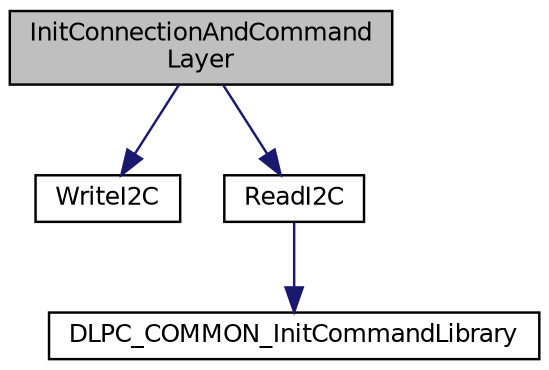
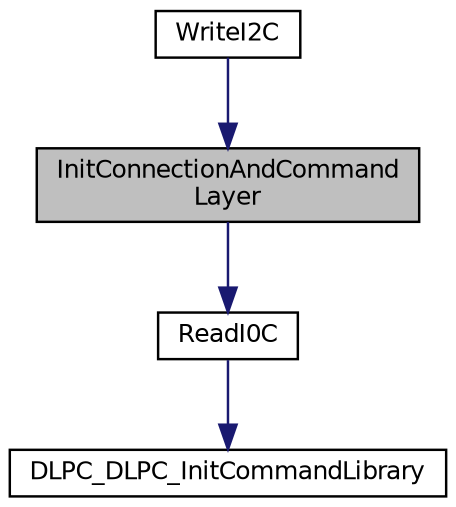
(157, 119) -> (228, 90)
(294, 199) -> (228, 336)
(294, 336) -> (228, 473)
